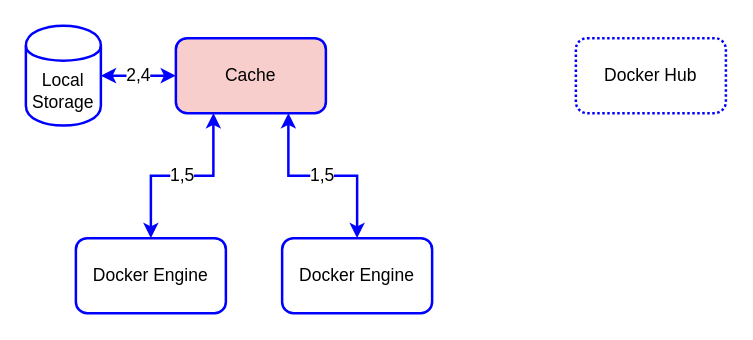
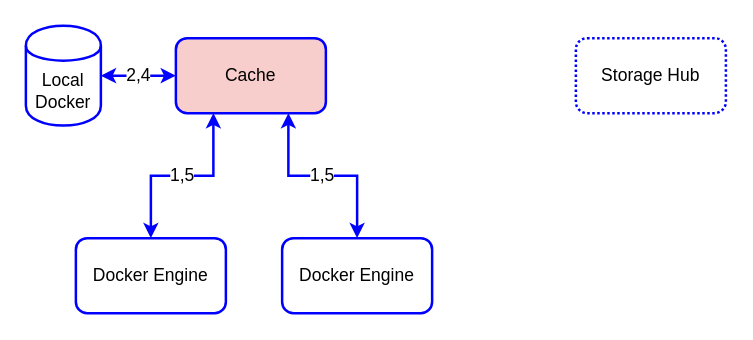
(651, 76) -> (651, 76)
(63, 91) -> (63, 91)
